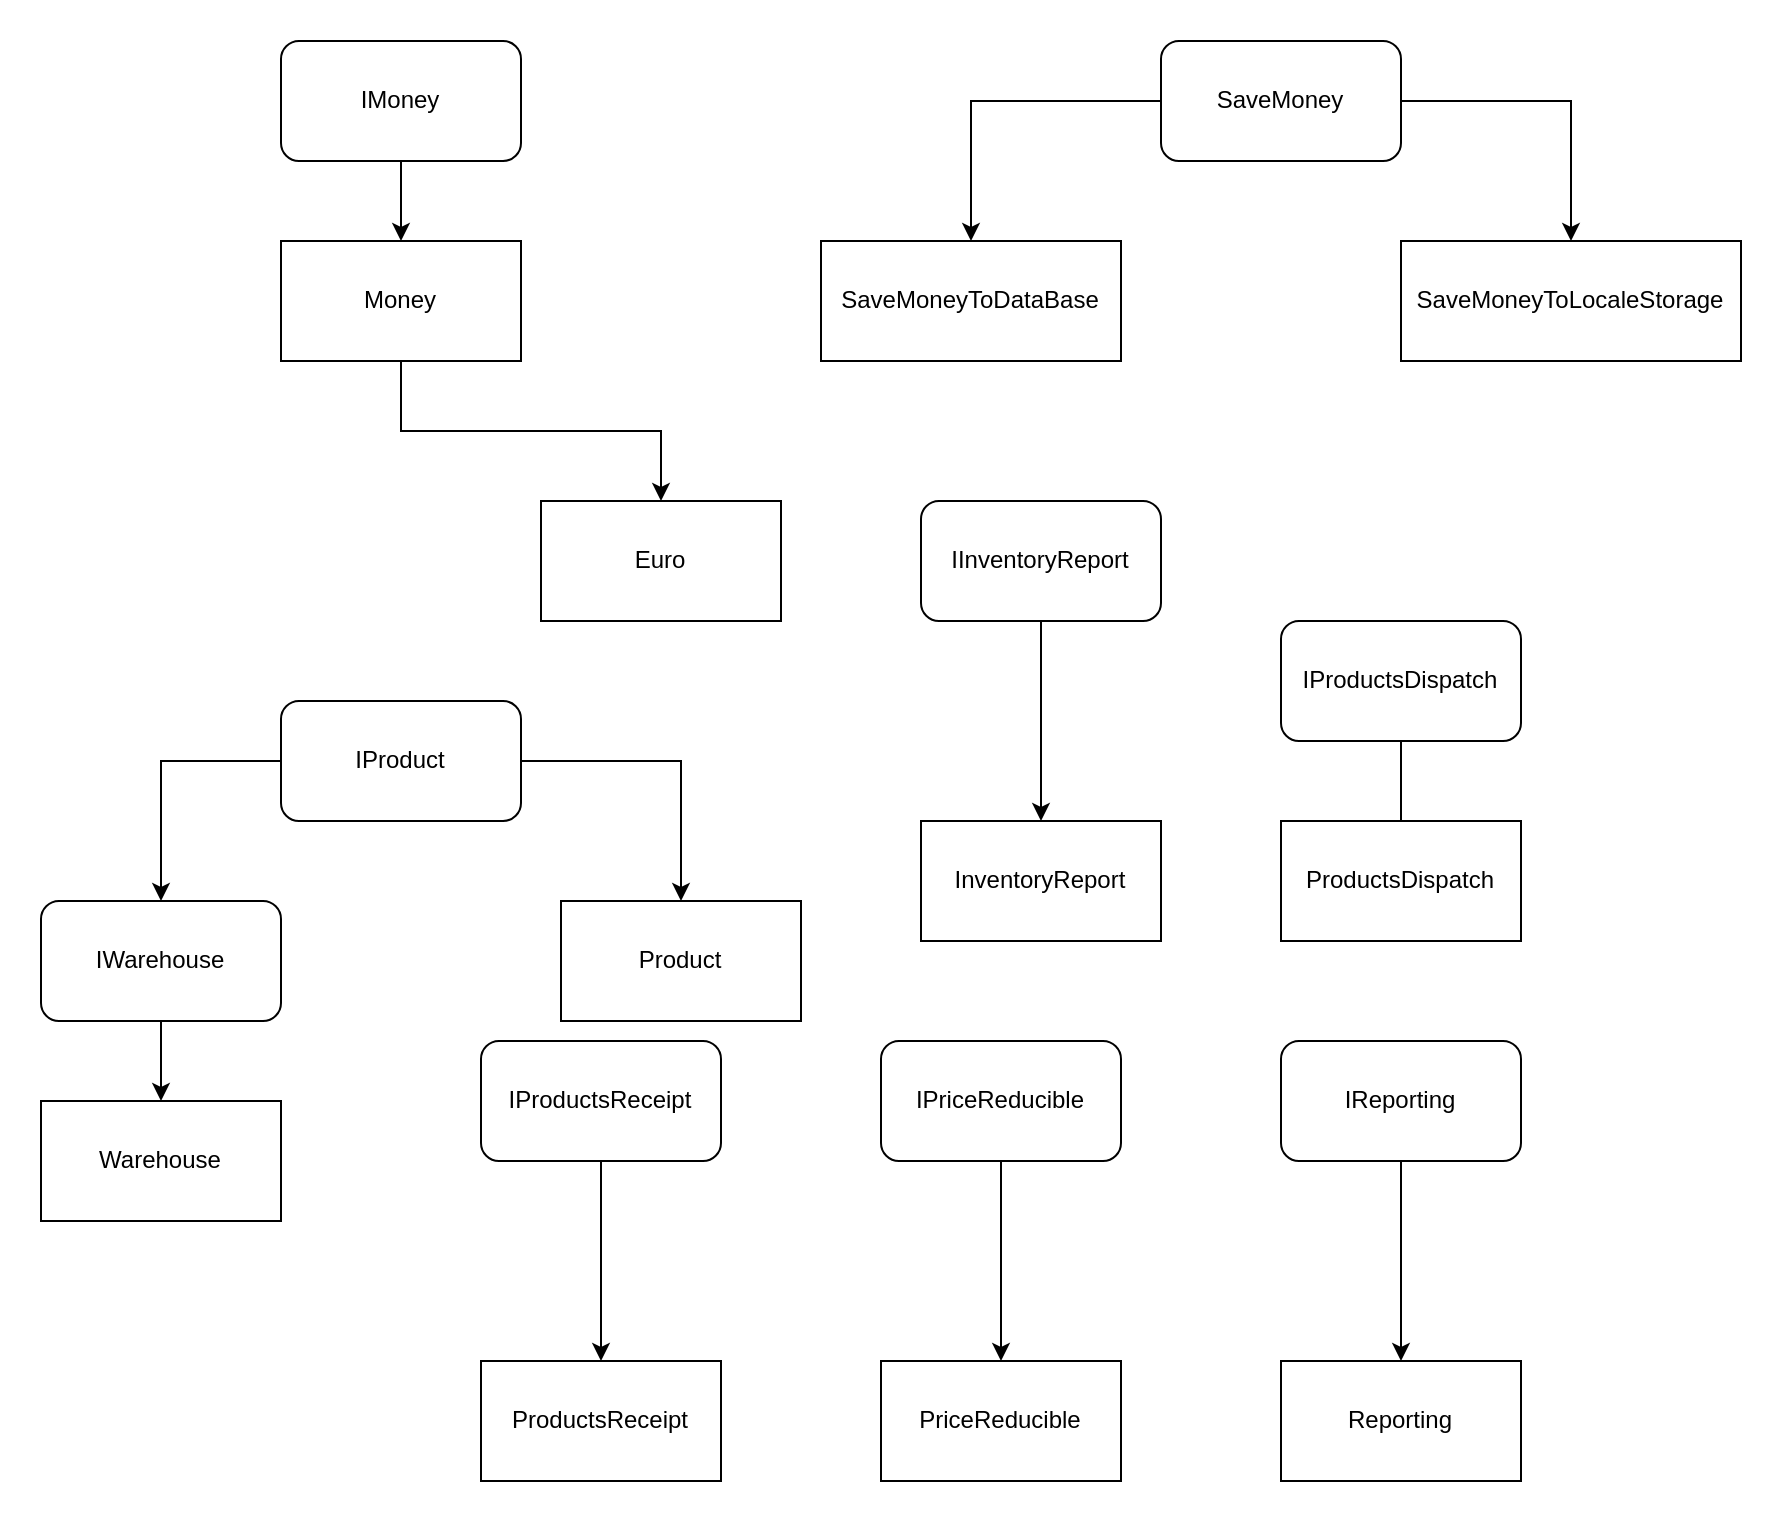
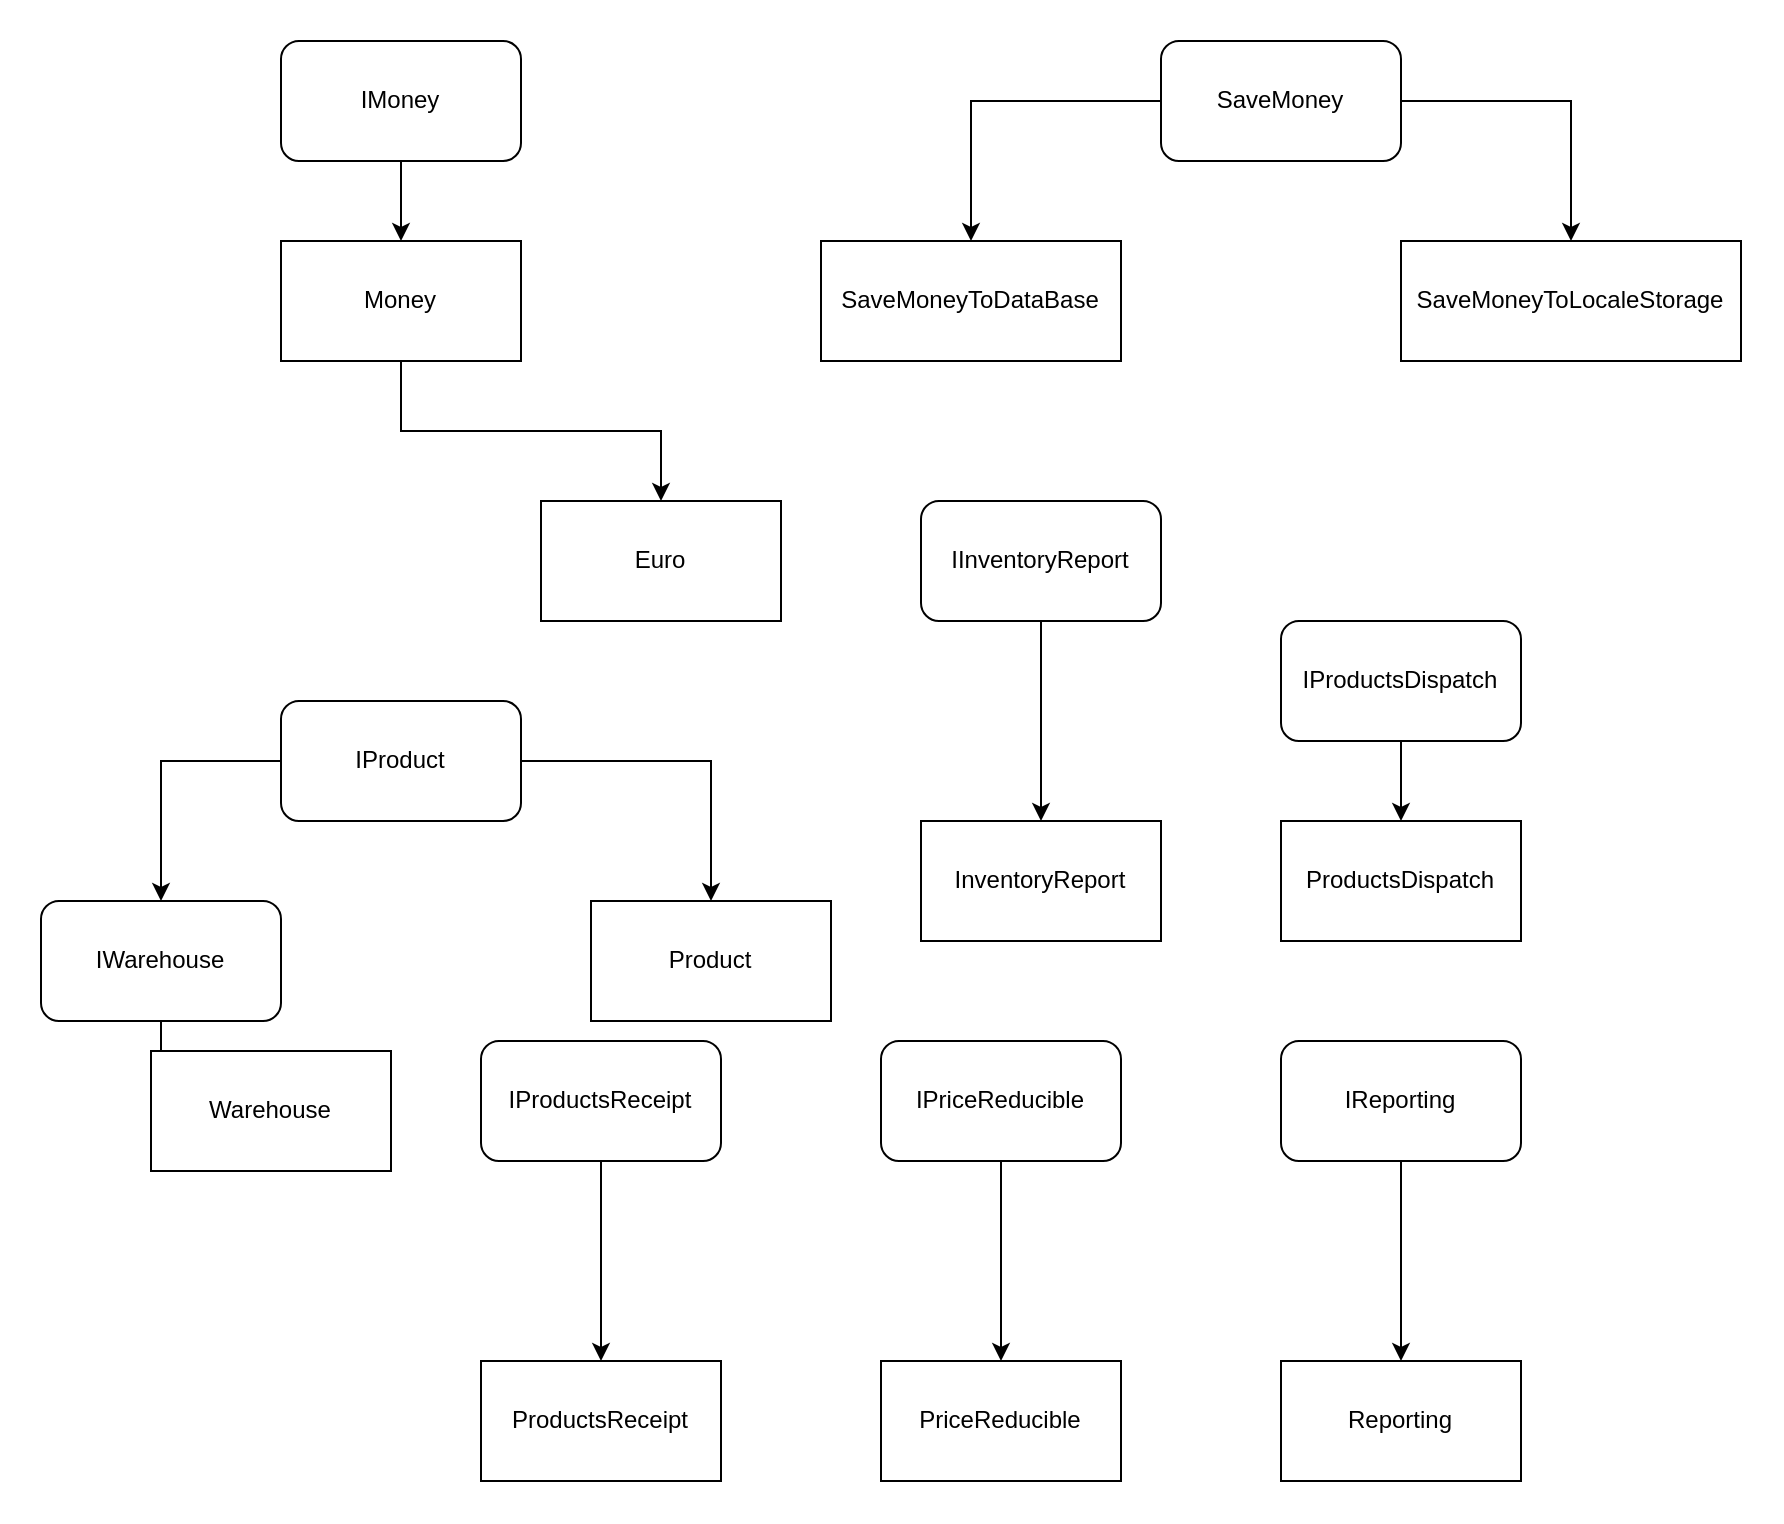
(1401, 811) -> (1401, 806)
(681, 961) -> (711, 961)
(161, 1161) -> (271, 1111)
